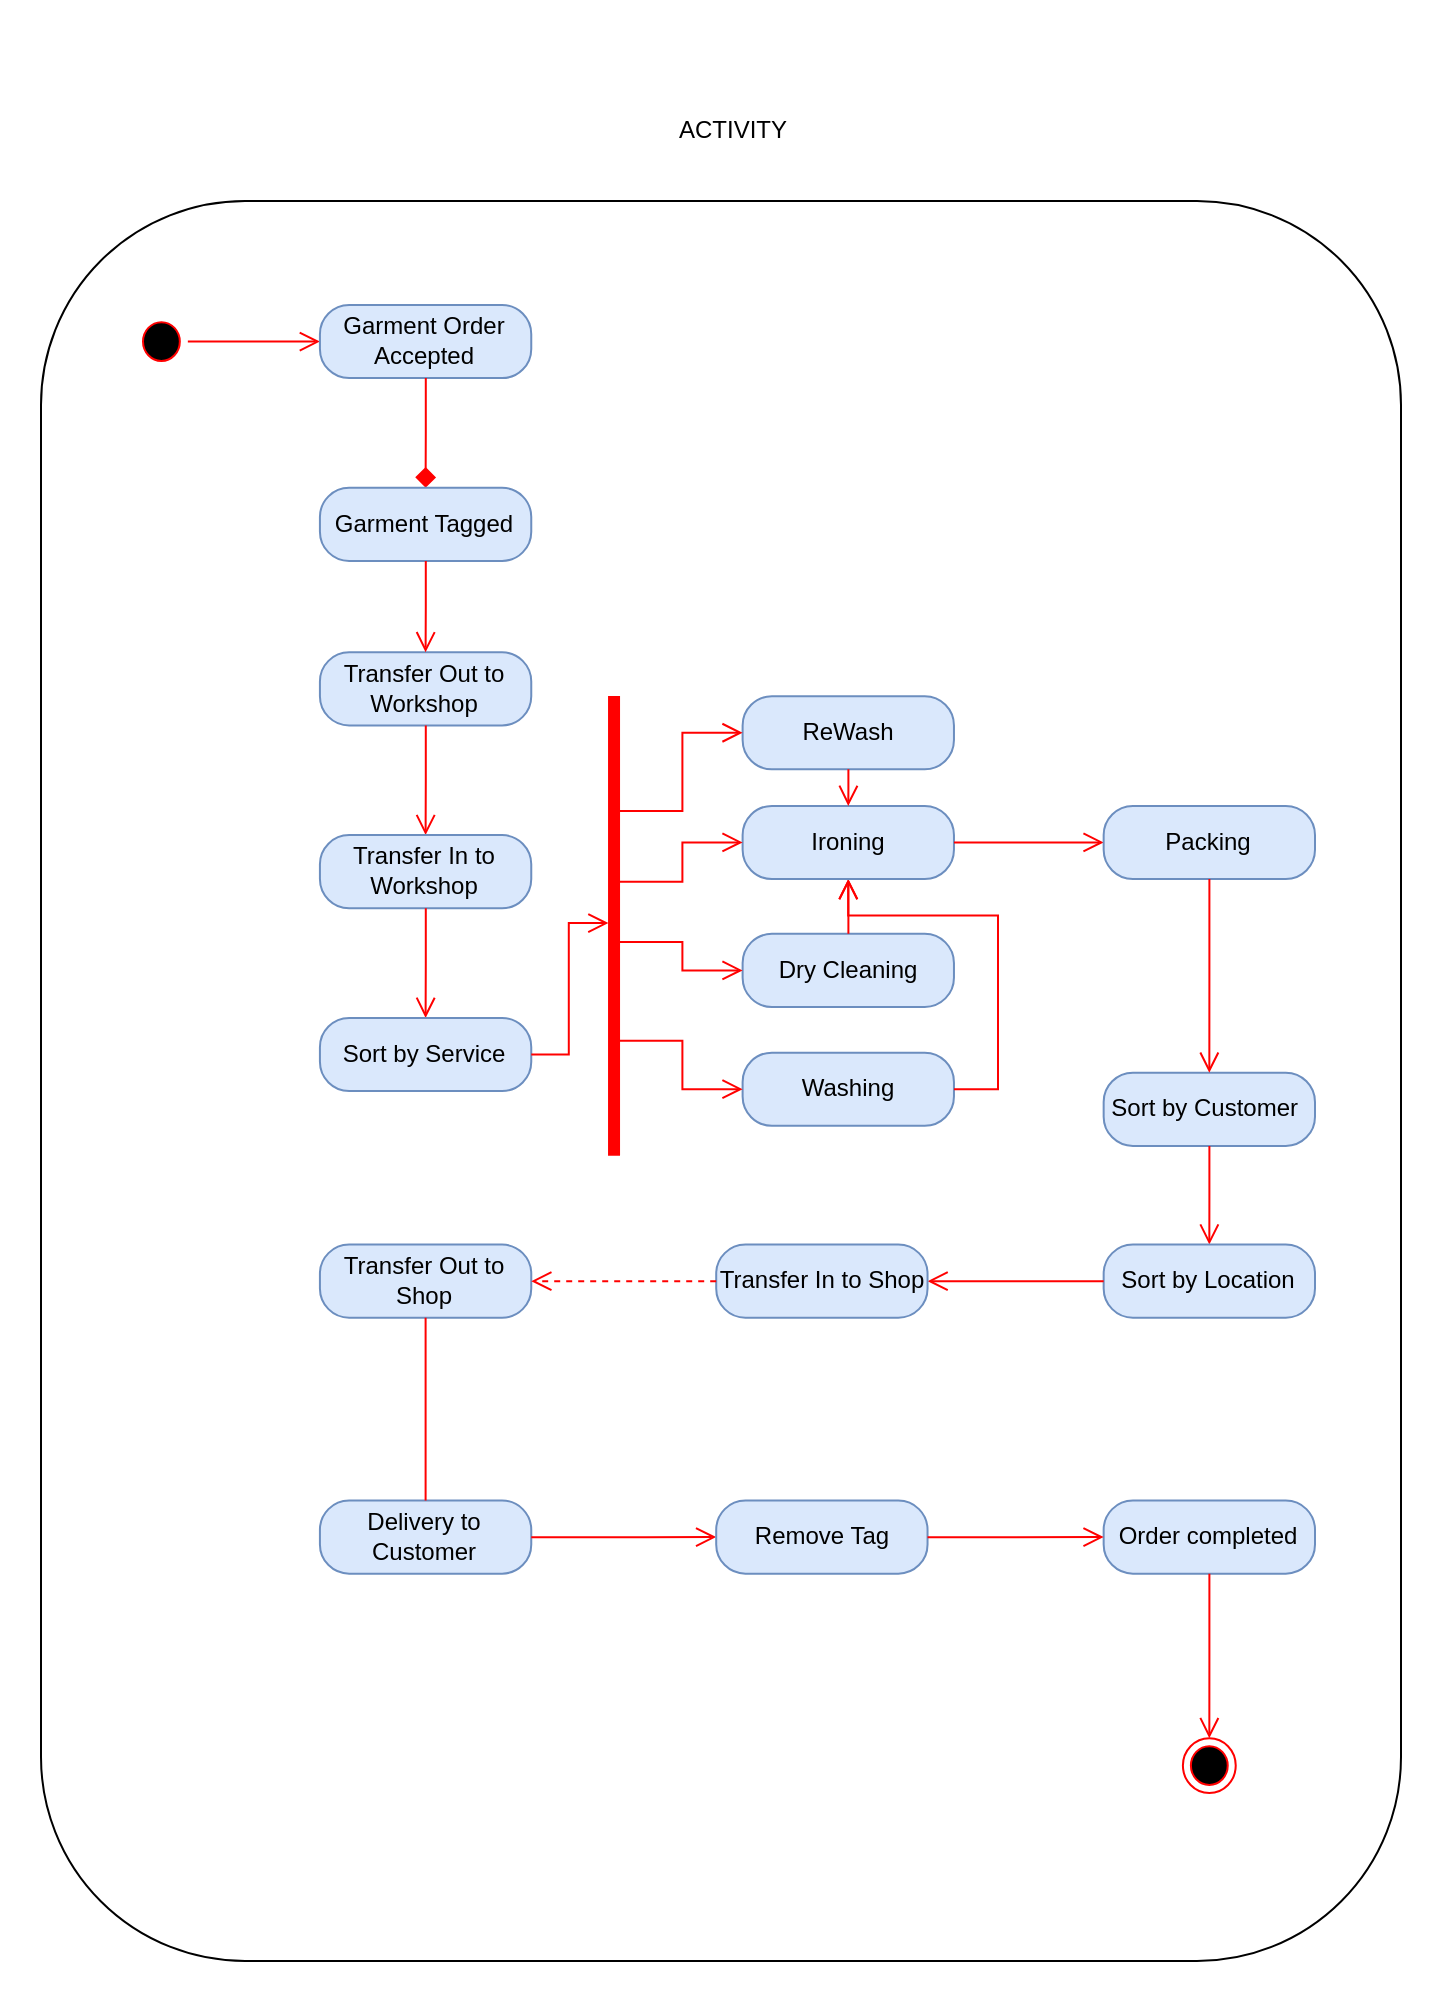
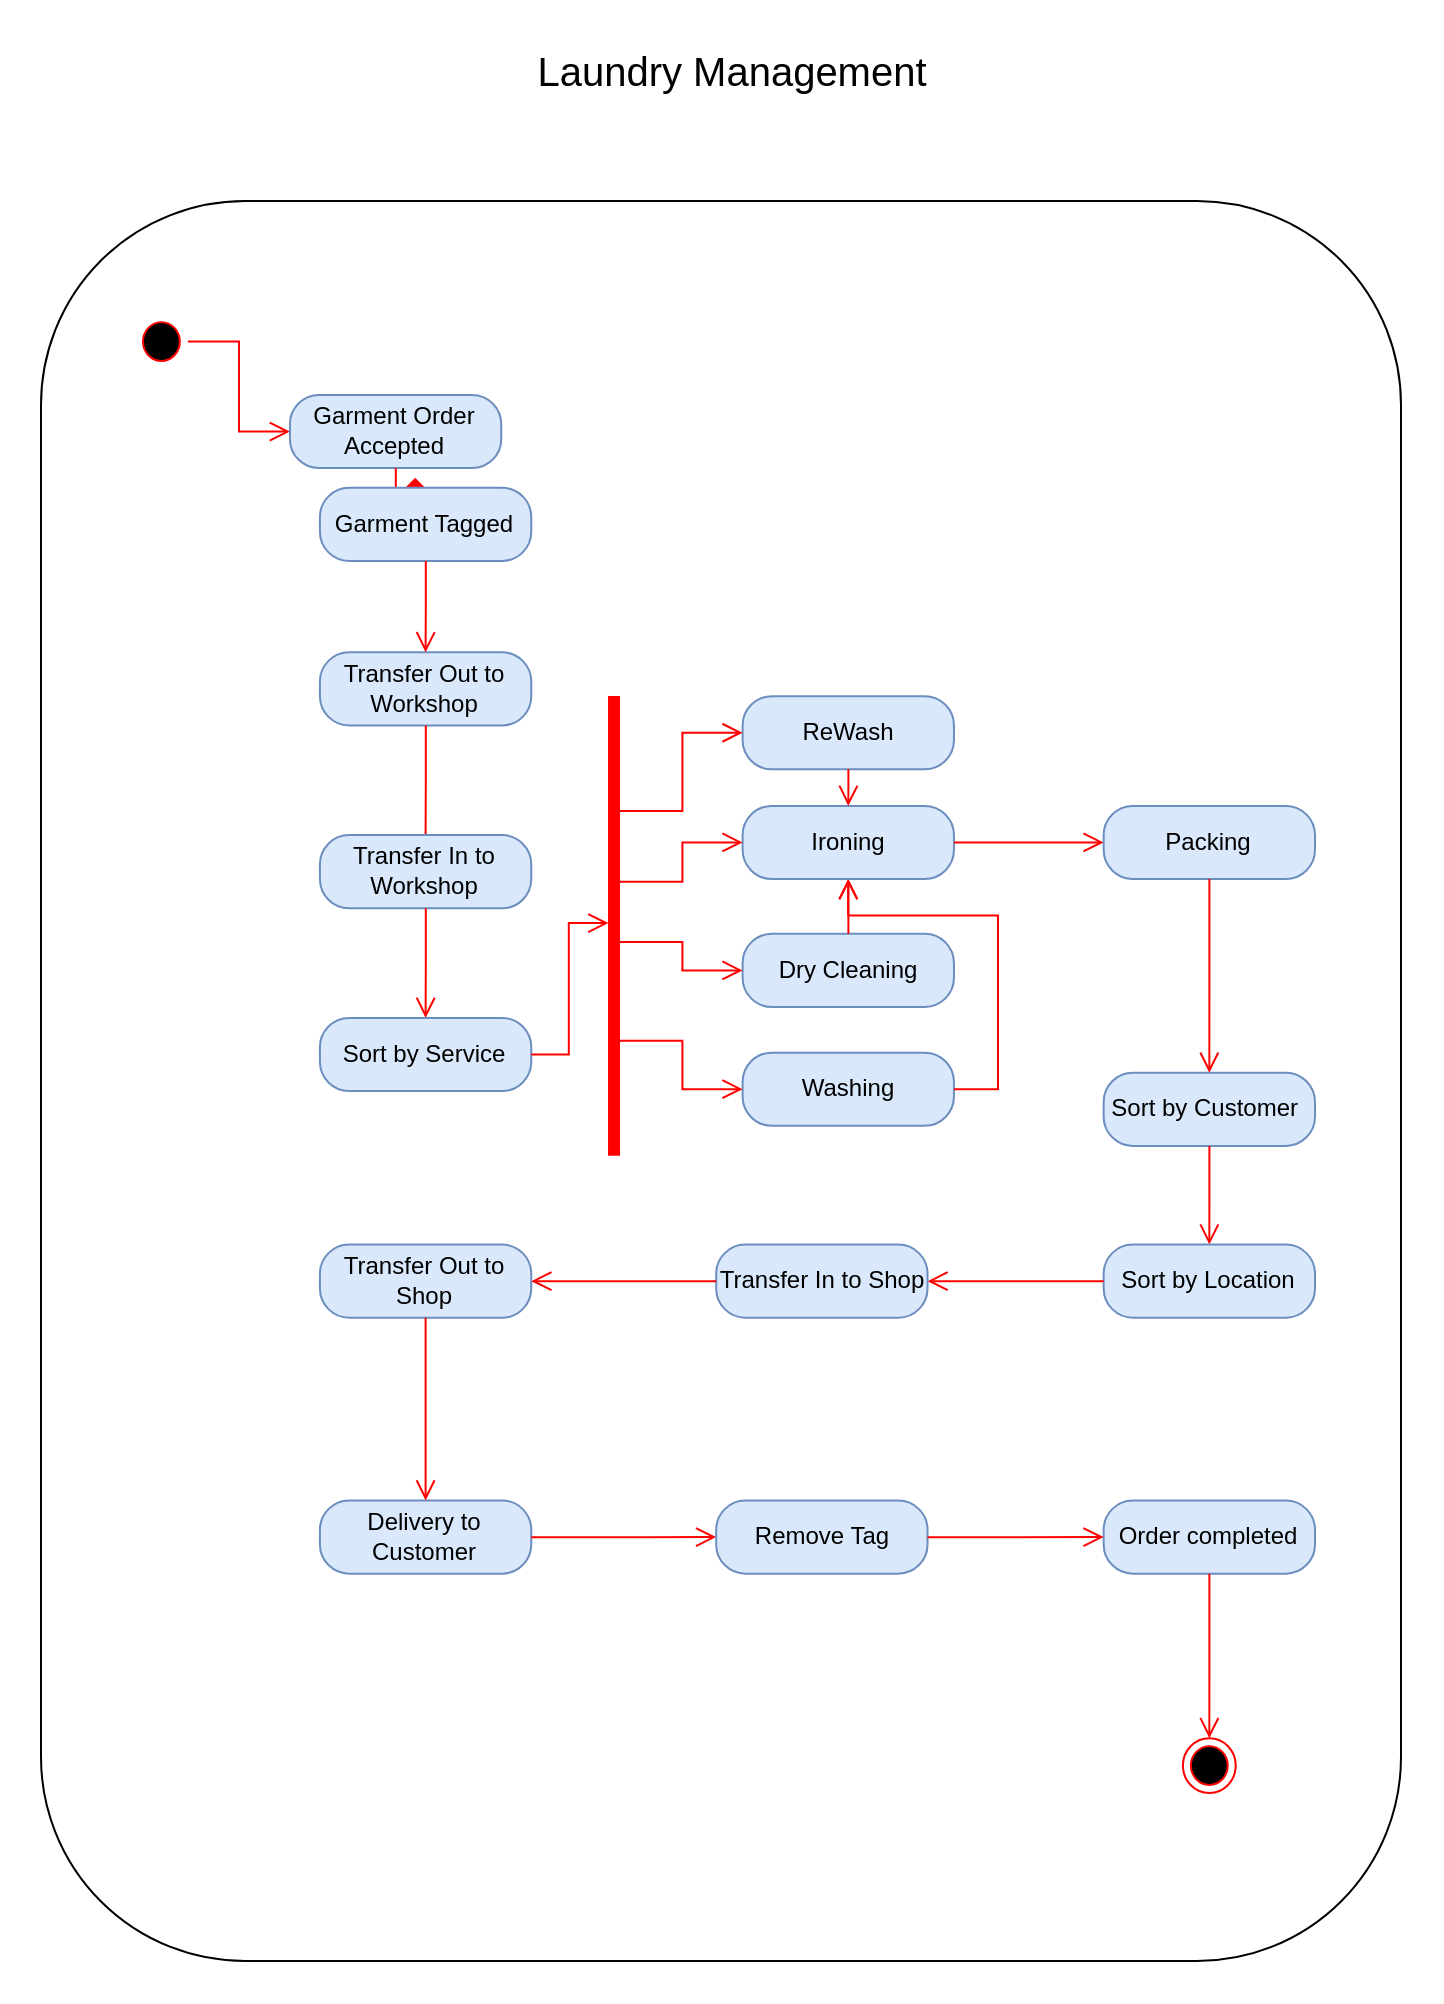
none -> (733, 71)
(734, 131) -> none
(426, 342) -> (396, 432)
(426, 827) -> (426, 828)
(624, 1281) -> (624, 1281)
(426, 1492) -> (426, 1492)
